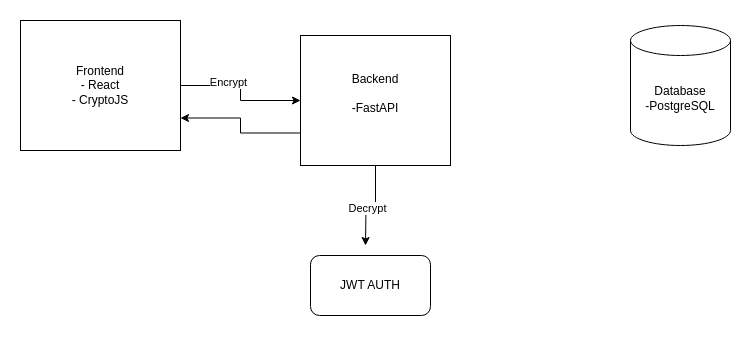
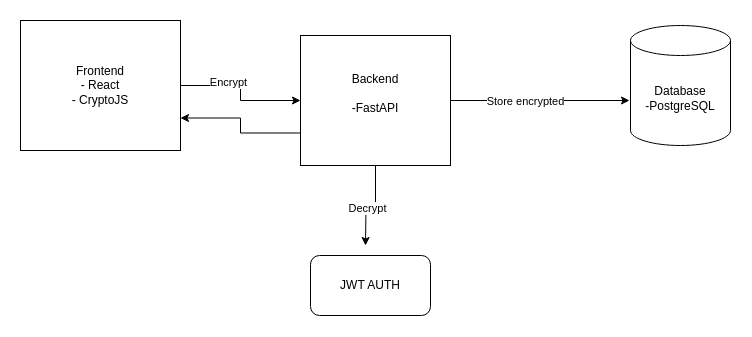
none -> (537, 101)
